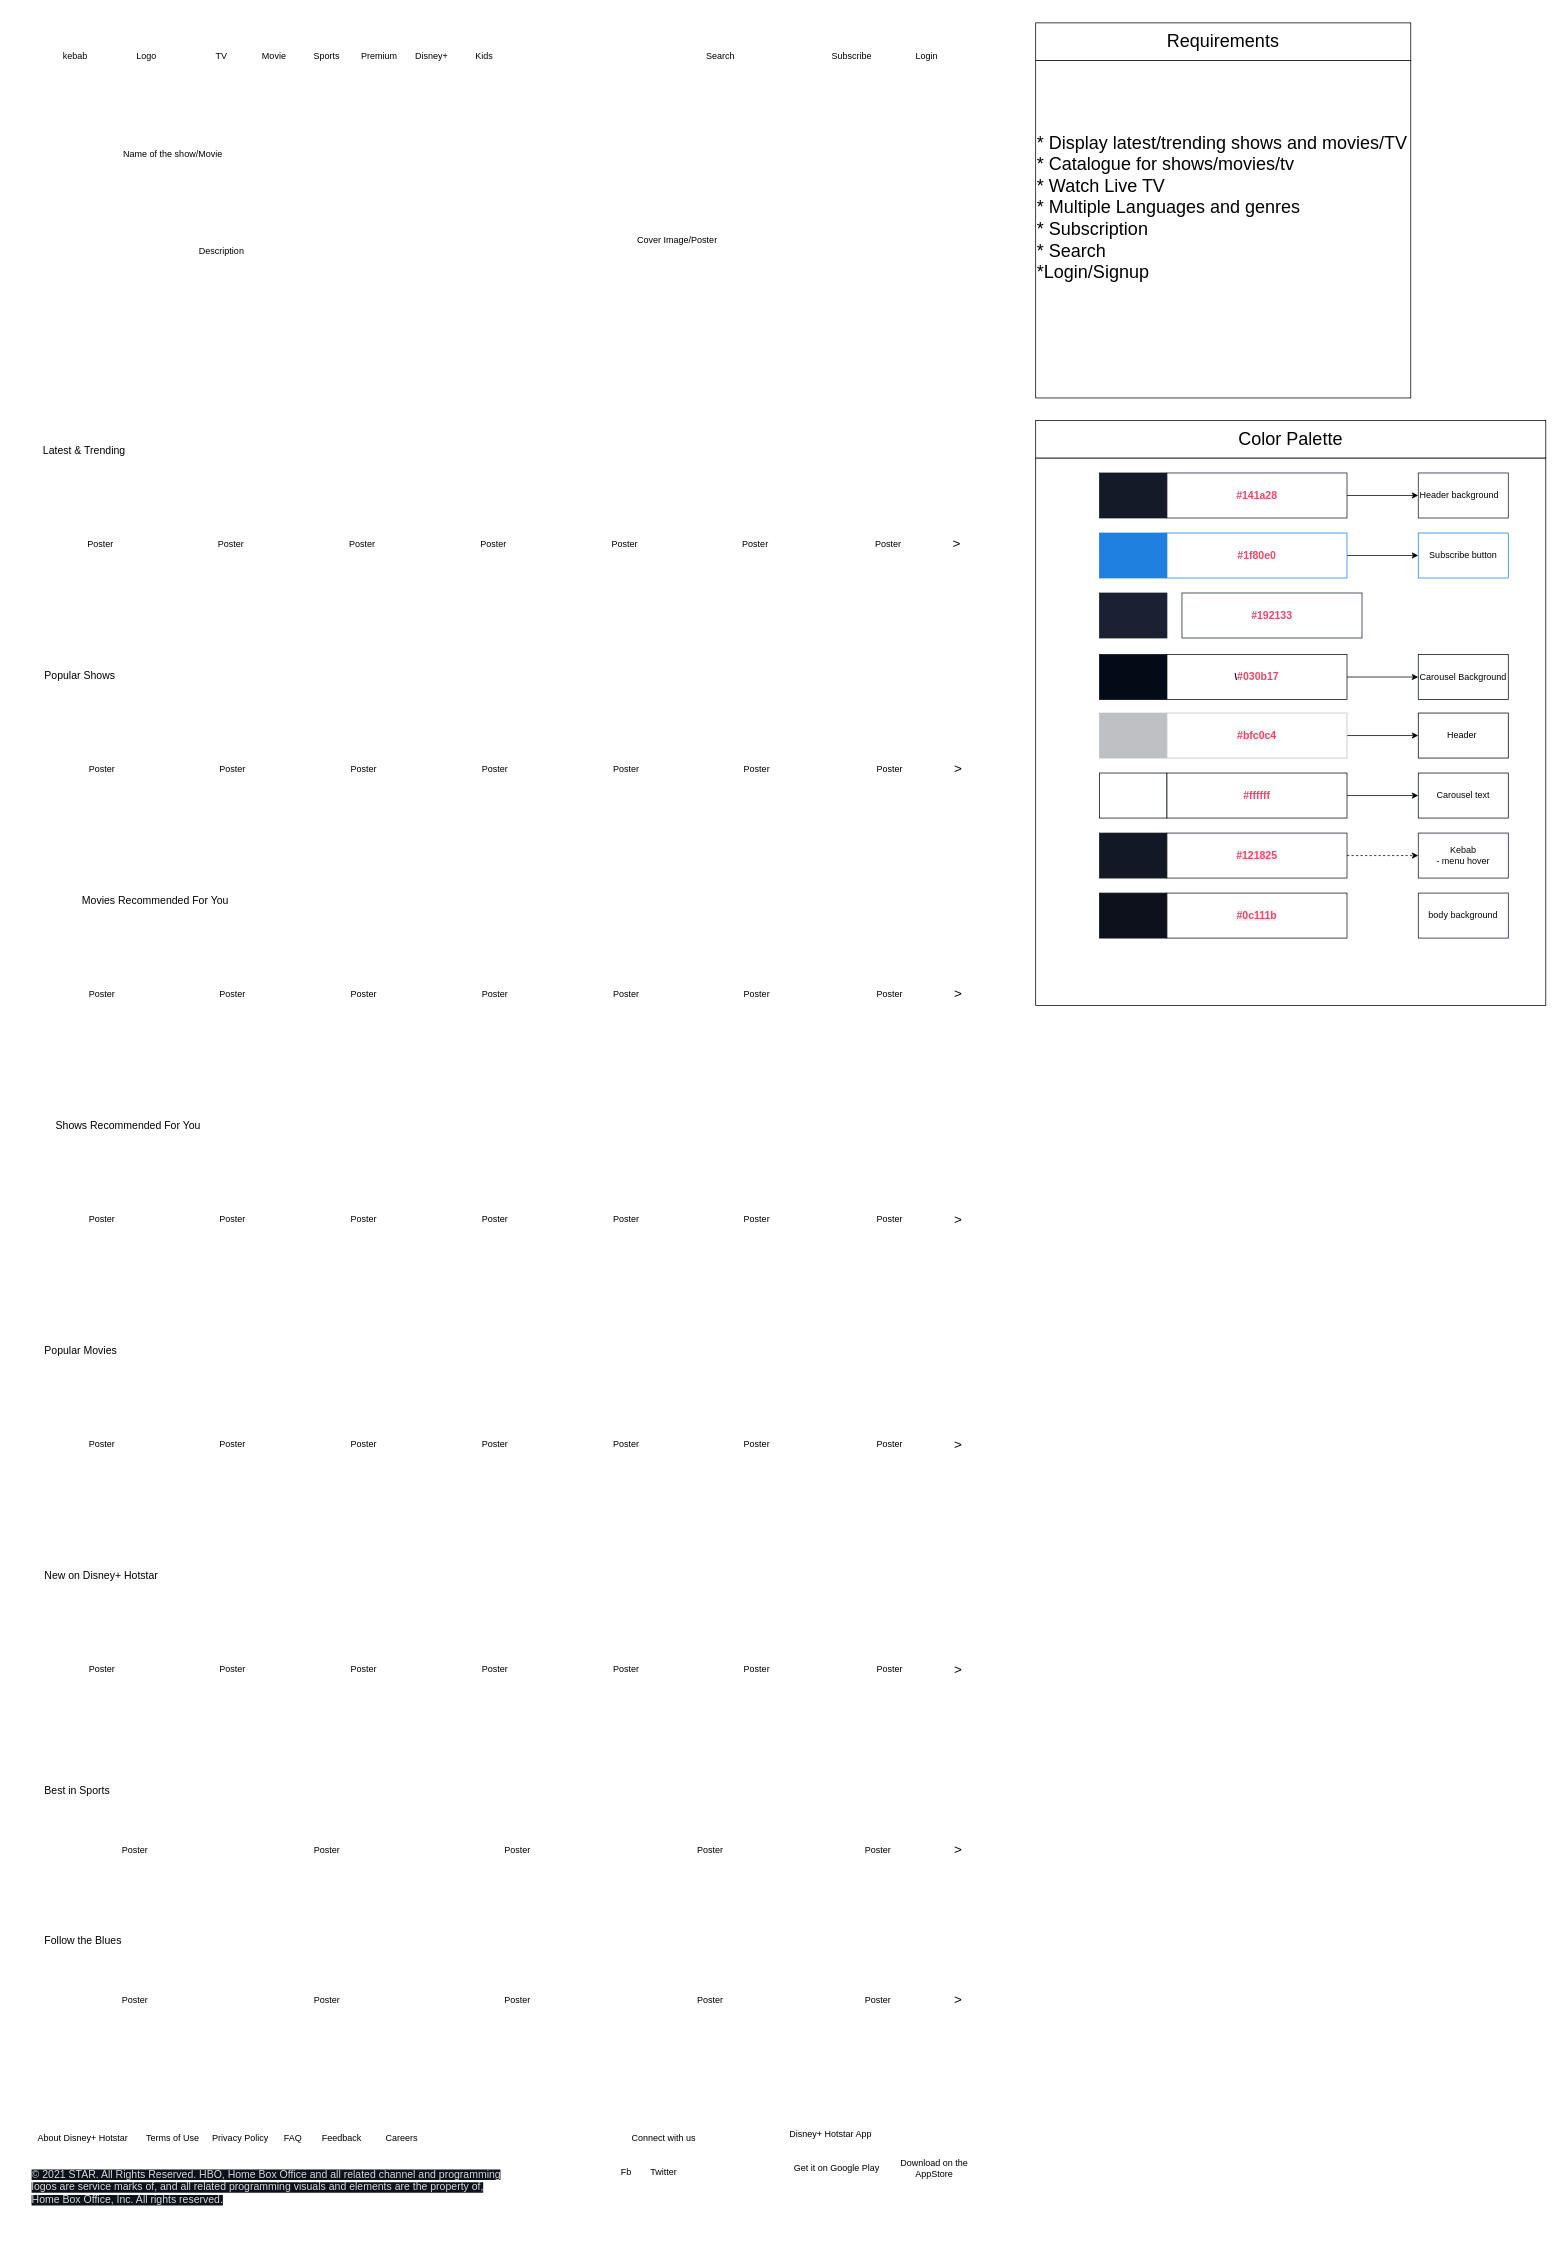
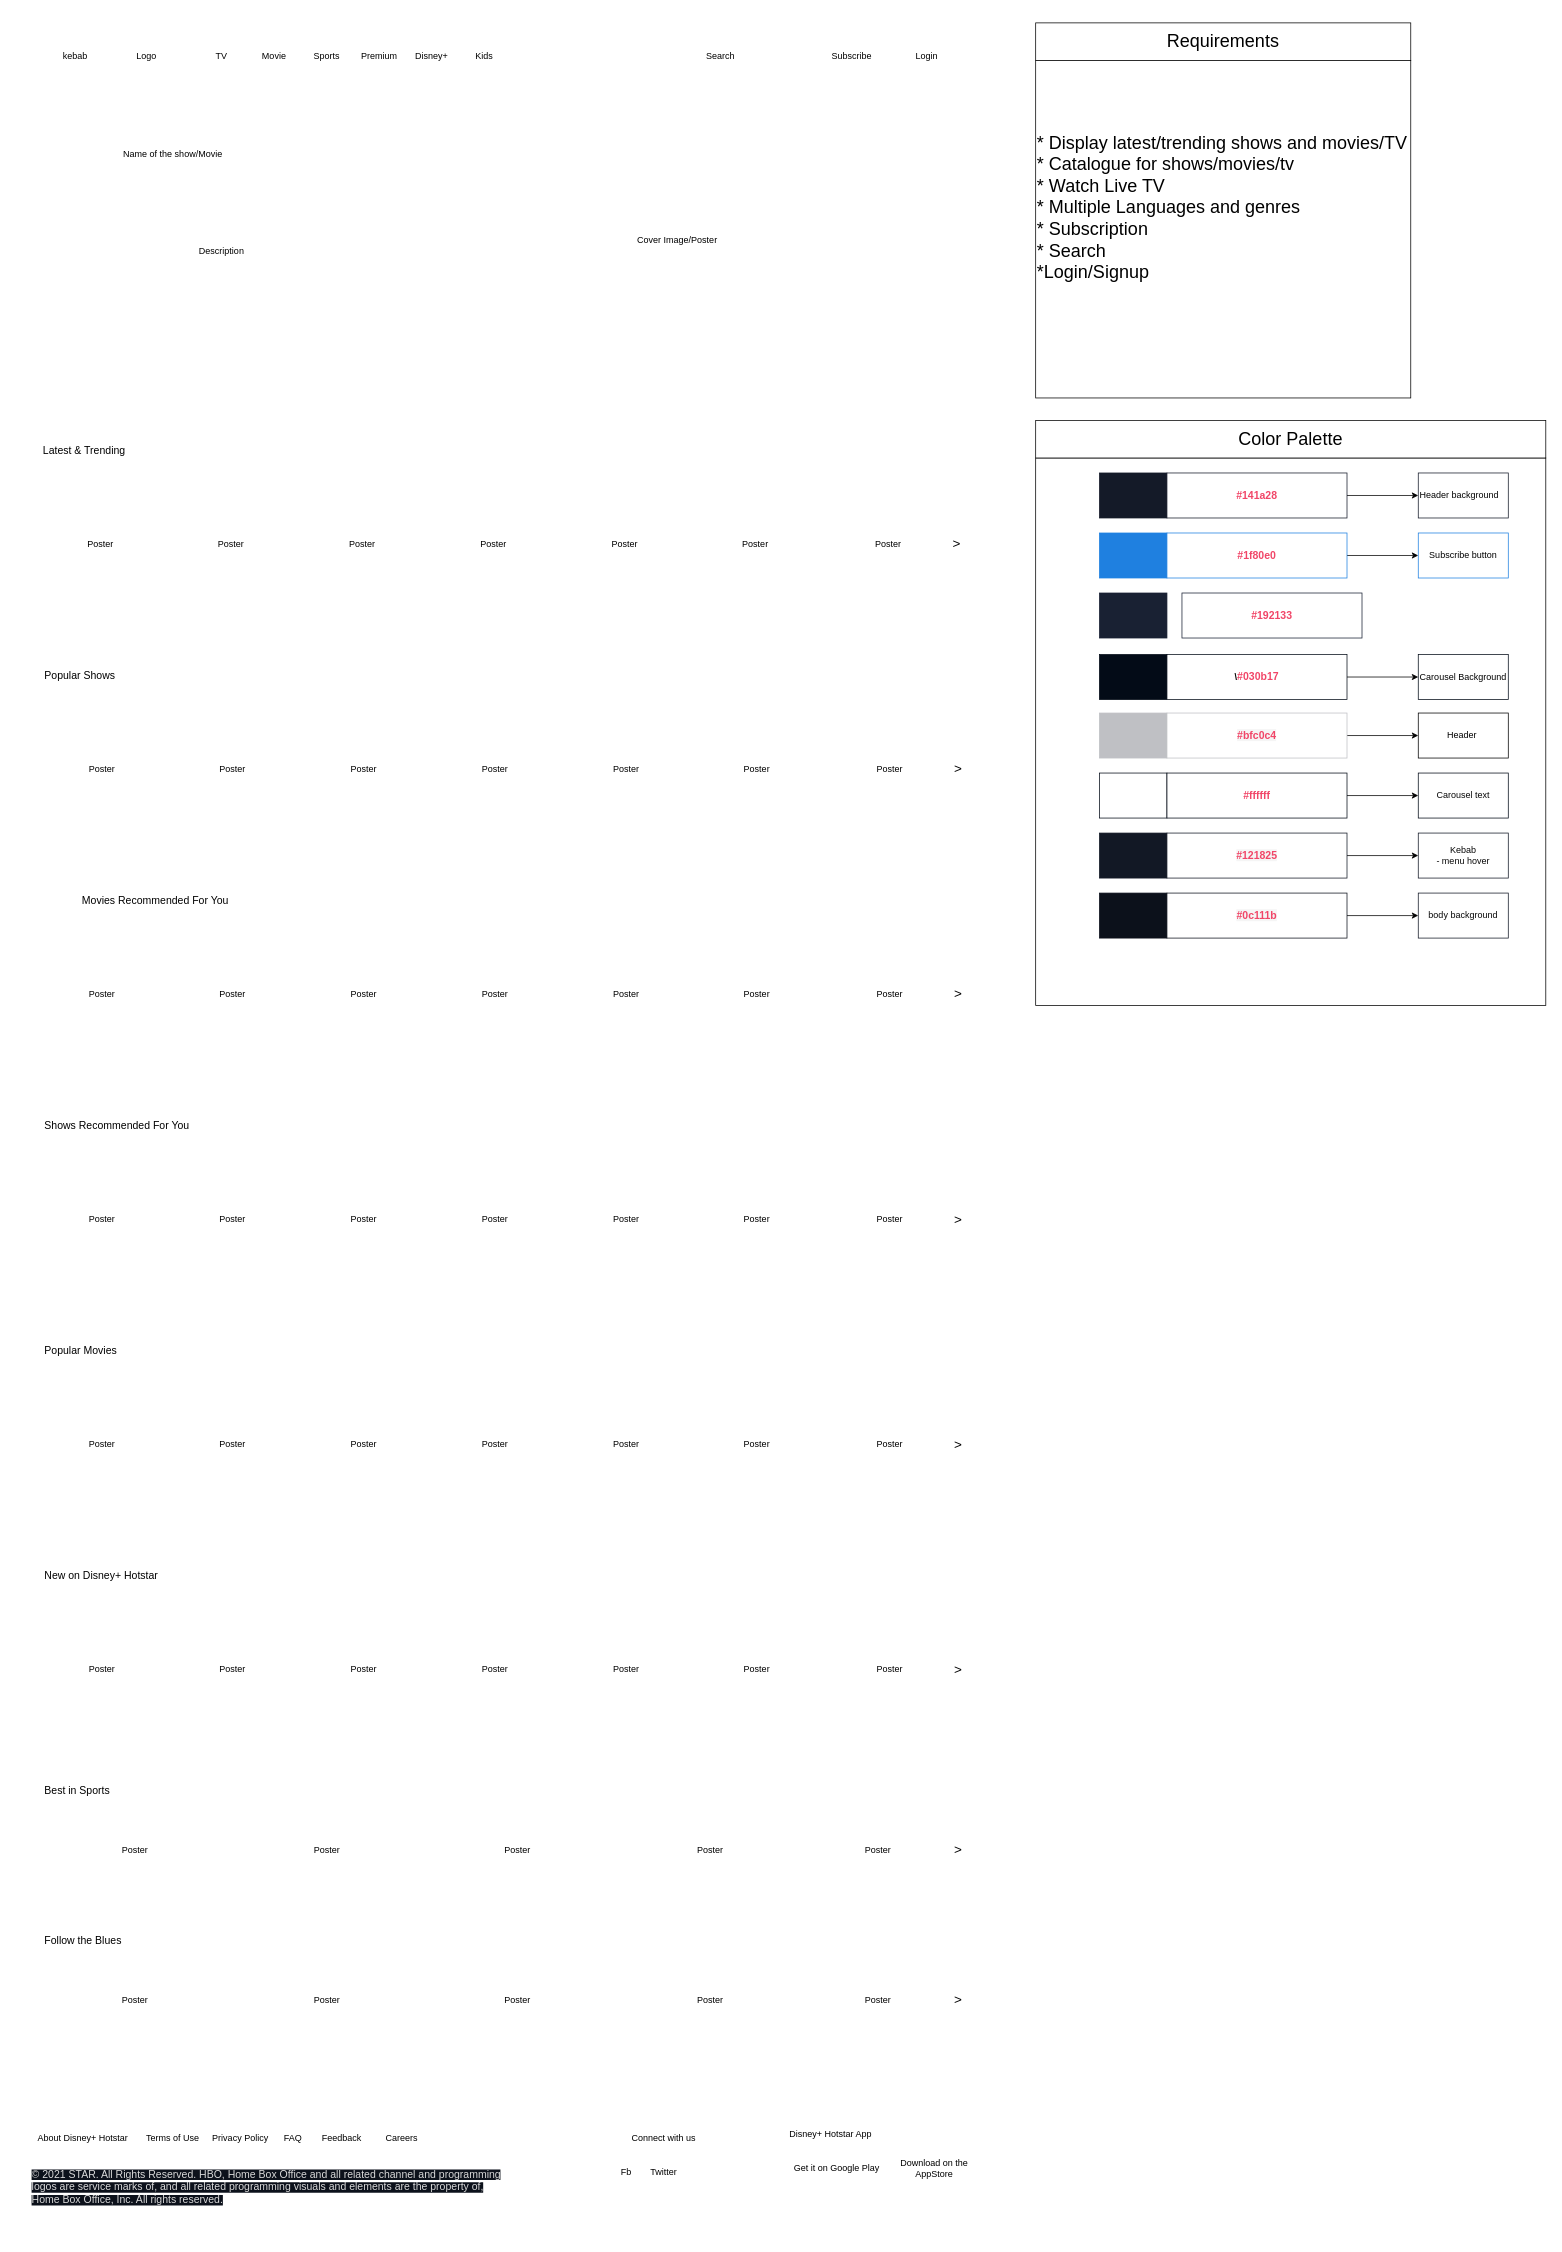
(1380, 855) -> (1380, 855)
none -> (1380, 915)
(134, 1125) -> (123, 1125)
